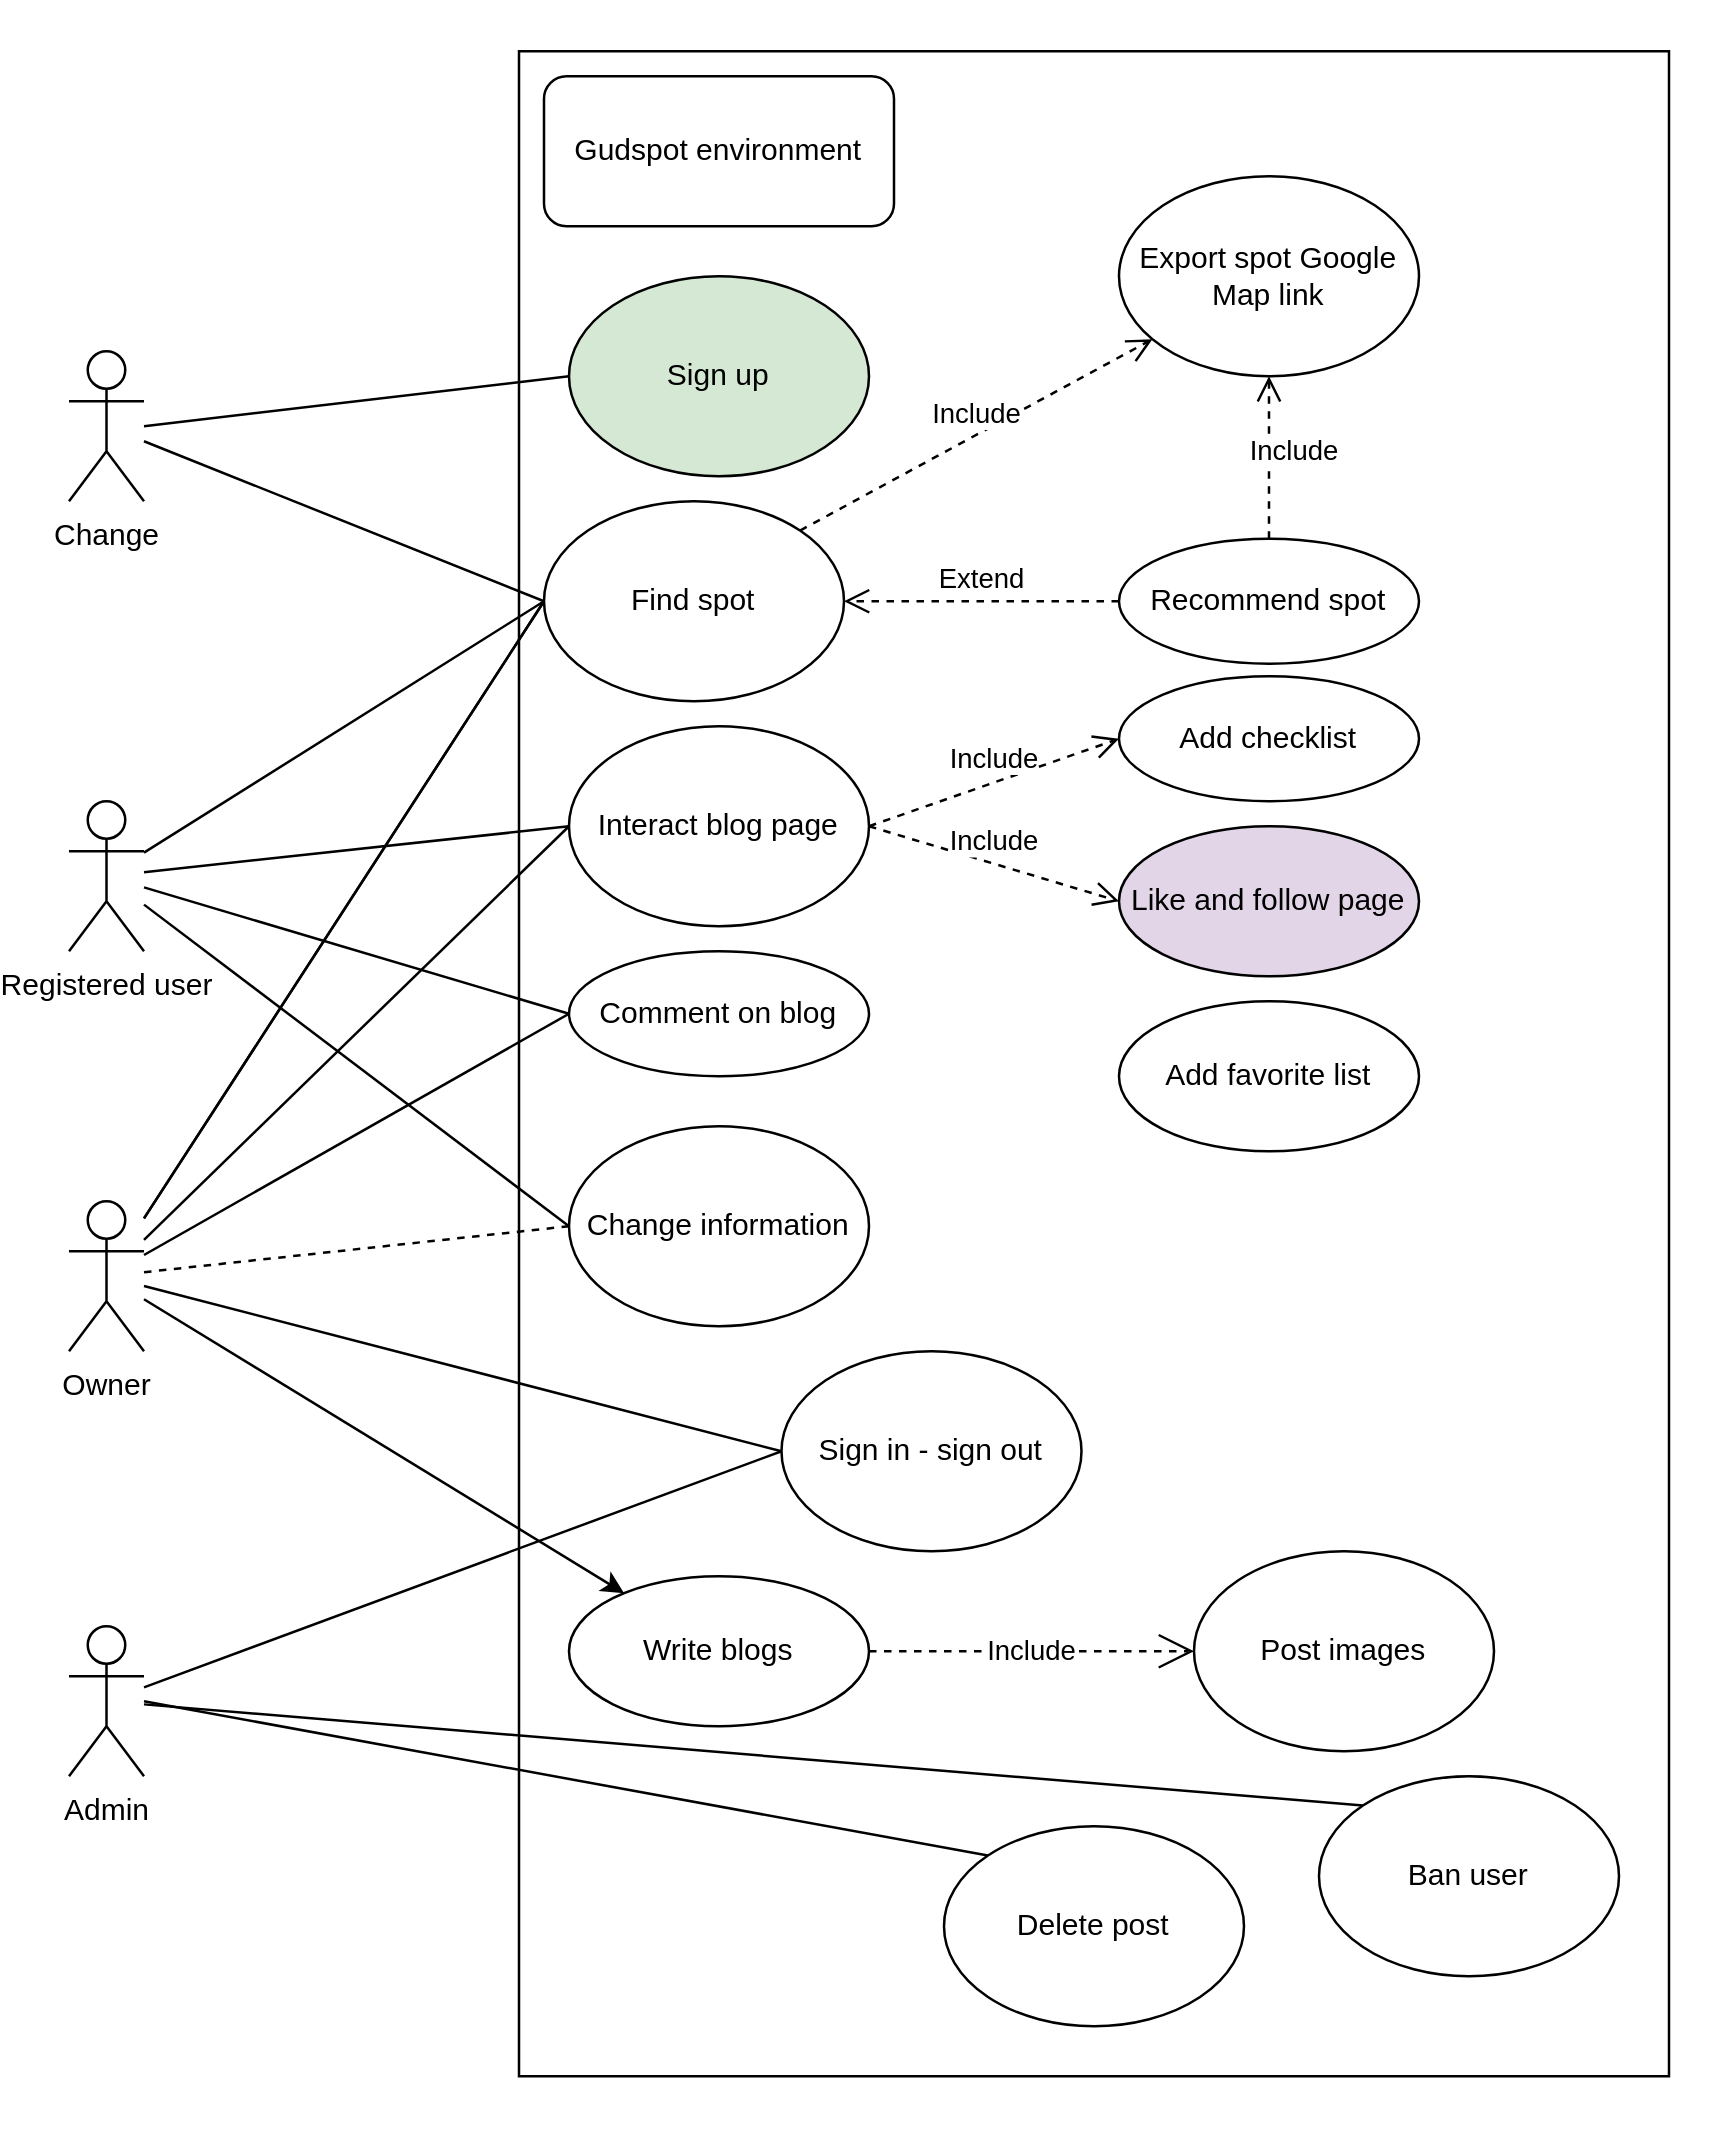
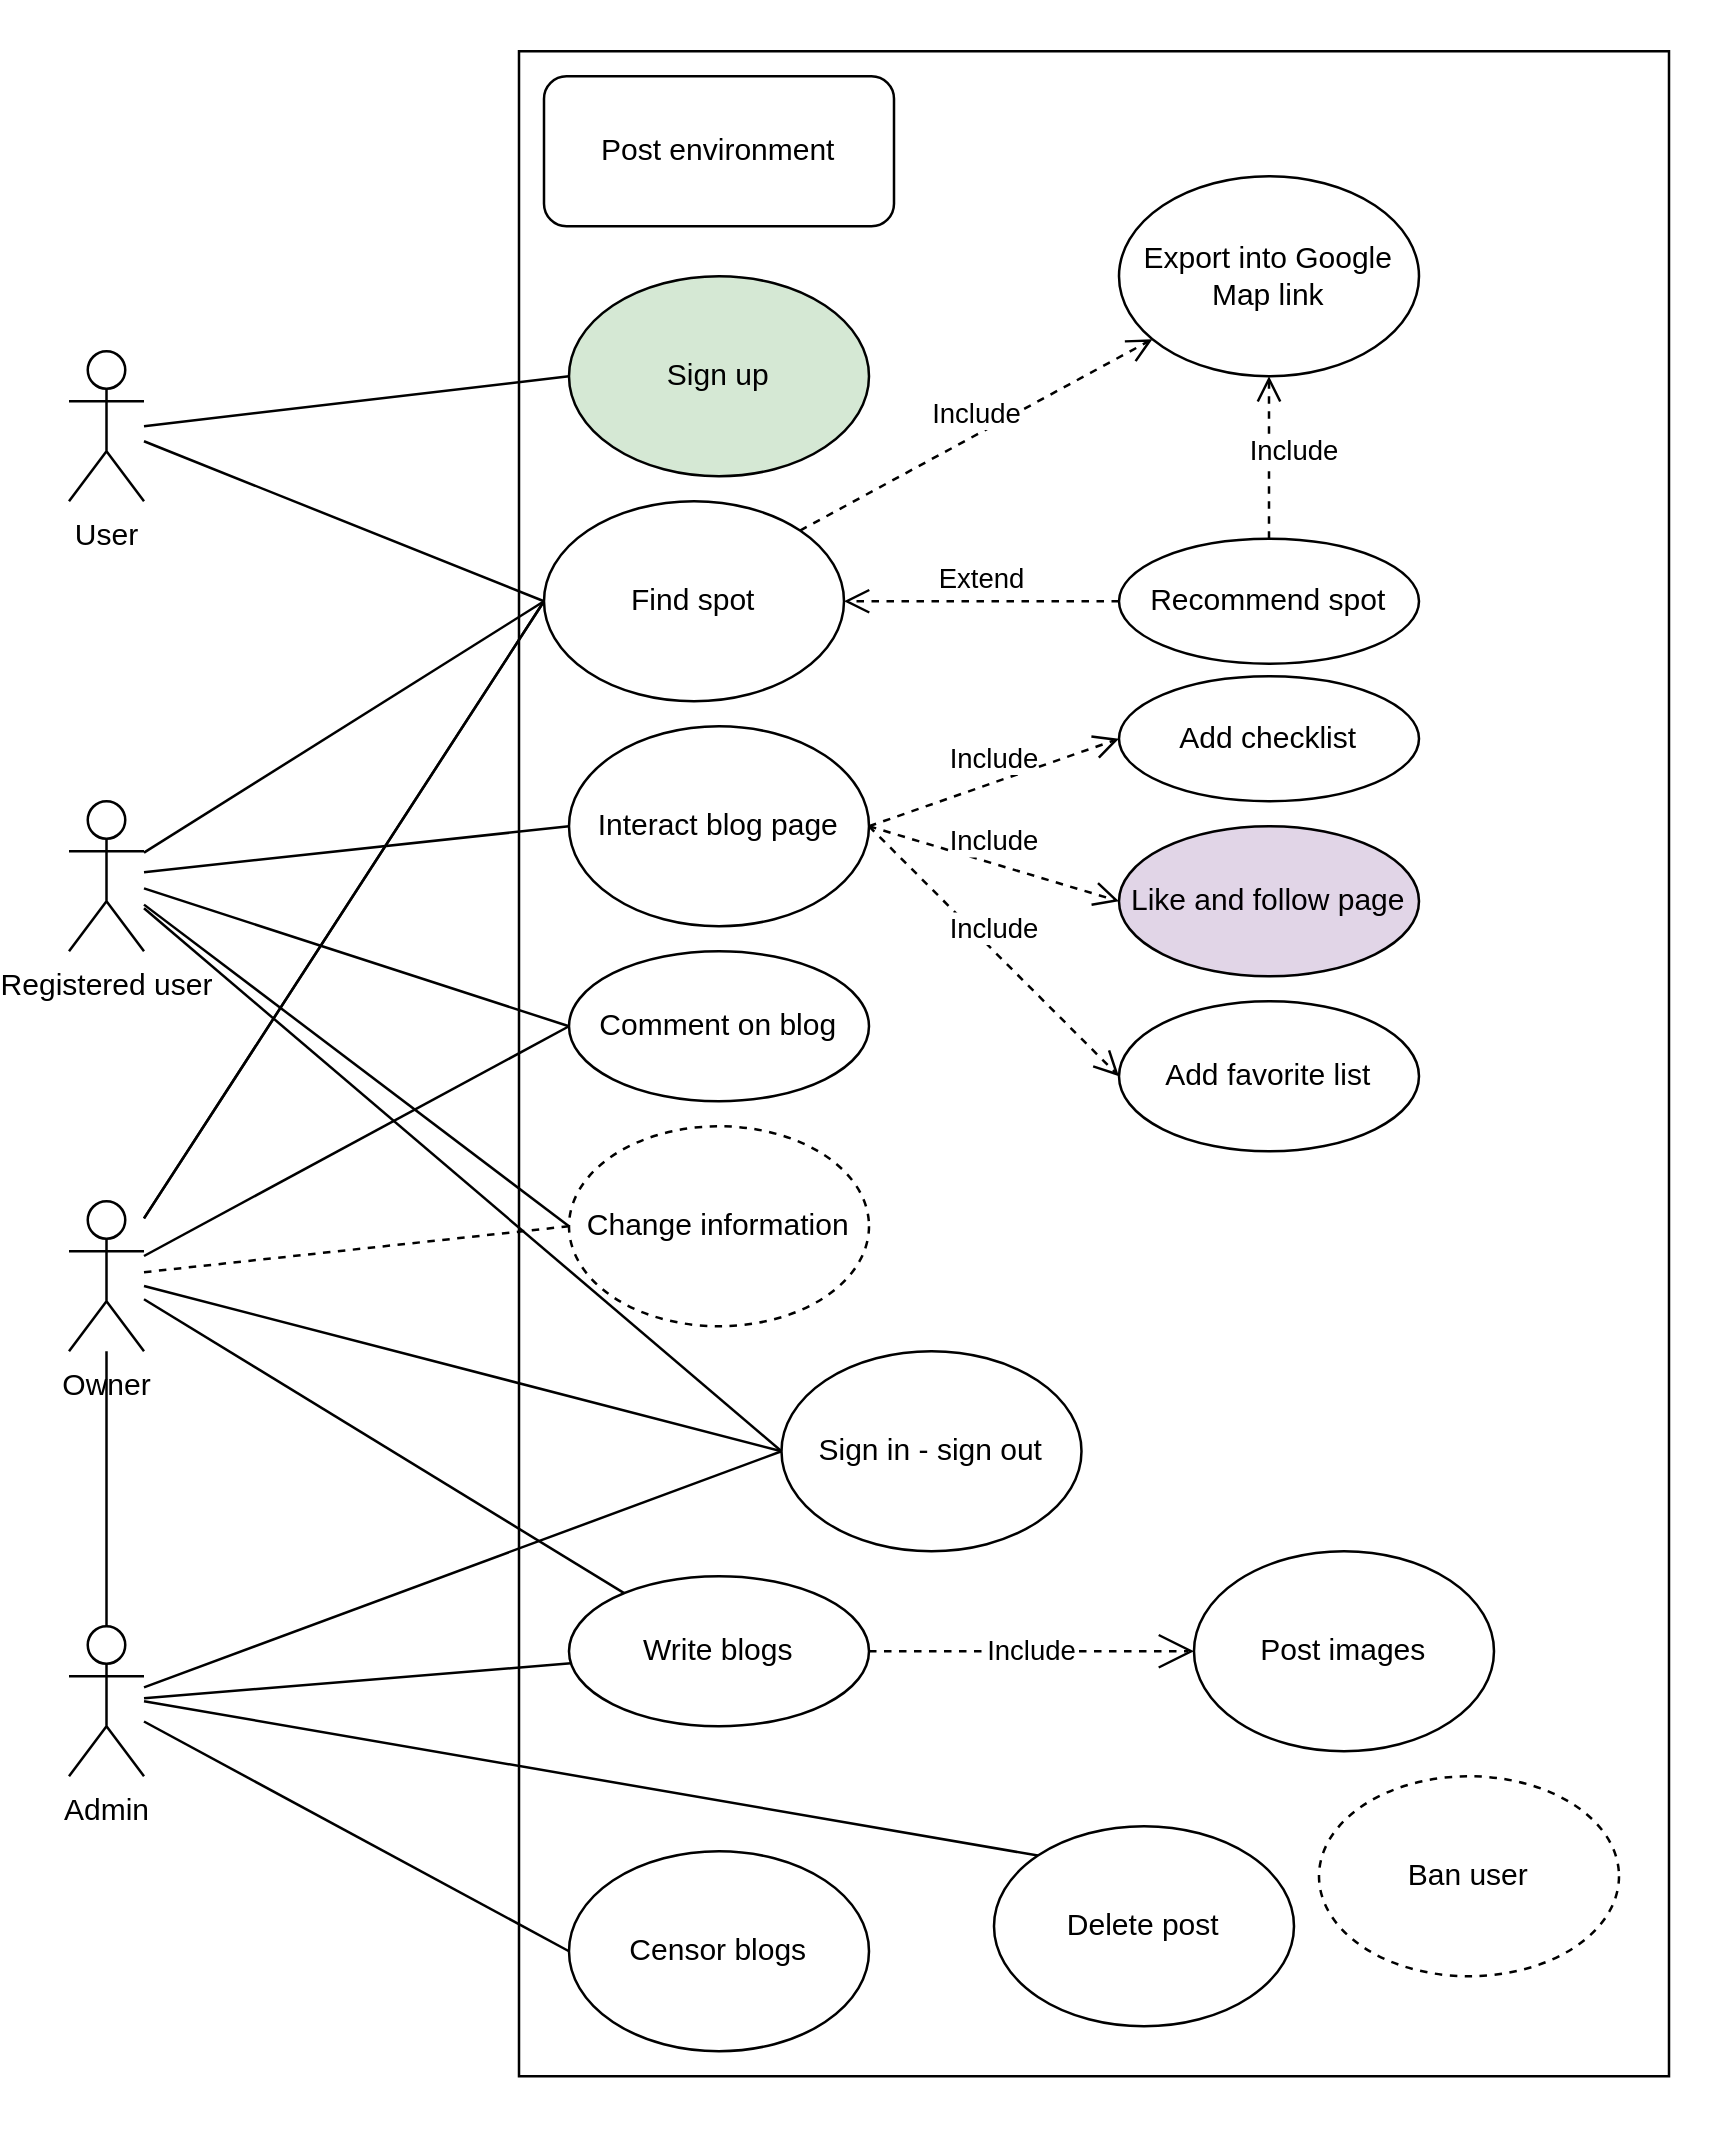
(719, 151) -> (719, 151)
(1269, 276) -> (1269, 276)
(108, 537) -> (108, 537)
none -> (1039, 996)
(719, 1014) -> (719, 1026)
(233, 1153) -> (106, 1488)
(719, 1226) -> (719, 1226)
none -> (651, 1340)
(609, 1584) -> (615, 1588)
(789, 1758) -> (357, 1681)
none -> (356, 1836)
(1469, 1876) -> (1469, 1876)
(1094, 1926) -> (1144, 1926)
none -> (719, 1951)
